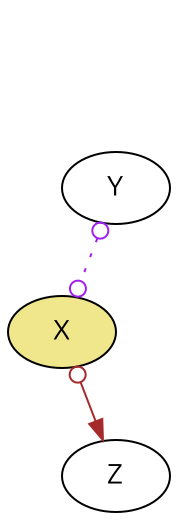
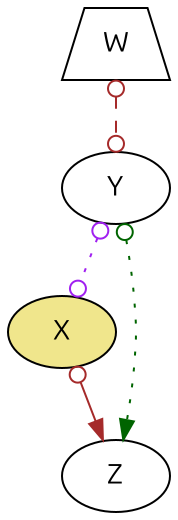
none -> (116, 44)
none -> (136, 330)
